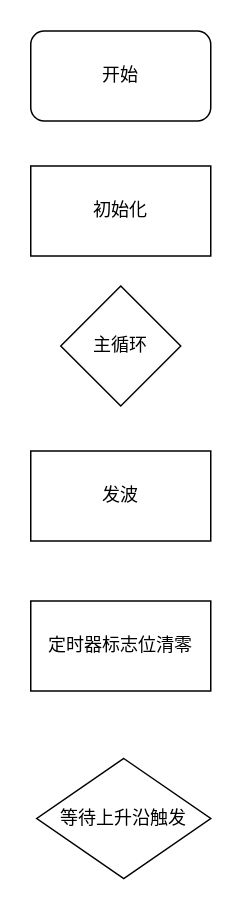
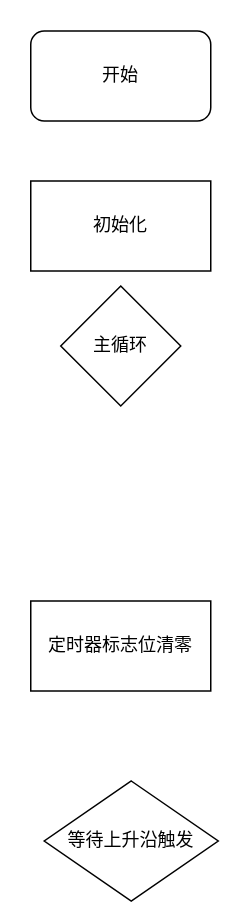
(121, 211) -> (121, 226)
(121, 496) -> none
(124, 818) -> (131, 841)
